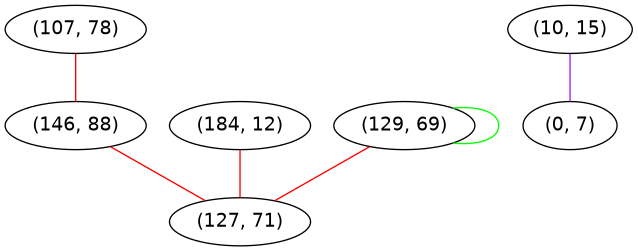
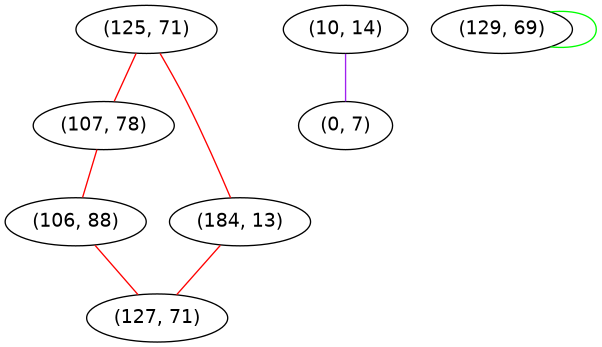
none -> (147, 29)
(570, 29) -> (346, 29)
(76, 126) -> (76, 222)
(240, 126) -> (240, 222)
(322, 174) -> none
